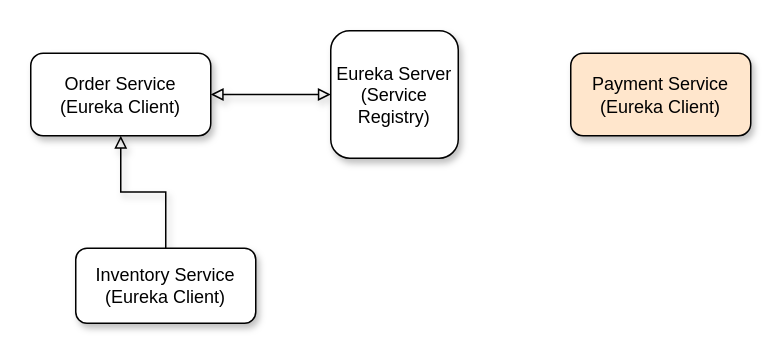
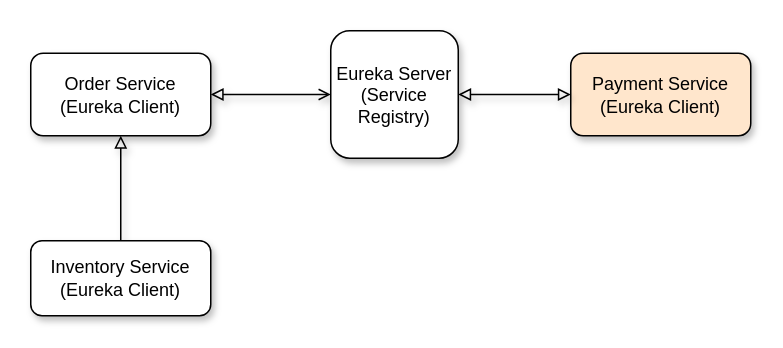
(317, 95) -> (321, 95)
none -> (515, 95)
(166, 286) -> (121, 278)
